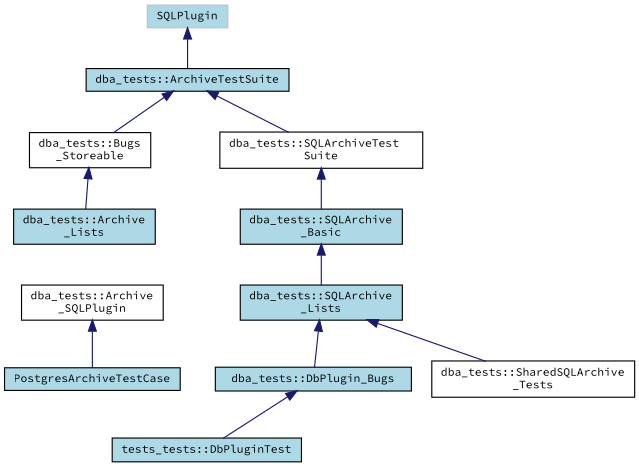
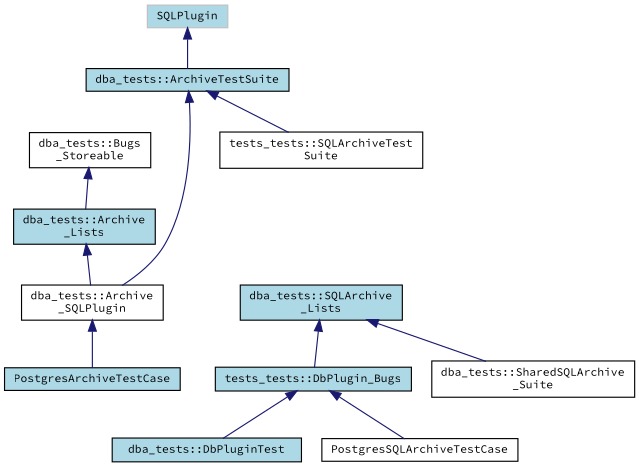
(139, 115) -> (181, 205)
(321, 150) -> (321, 150)
(321, 227) -> none
none -> (89, 270)
(313, 379) -> (313, 379)
(533, 379) -> (533, 379)
(207, 450) -> (207, 450)
none -> (420, 450)
